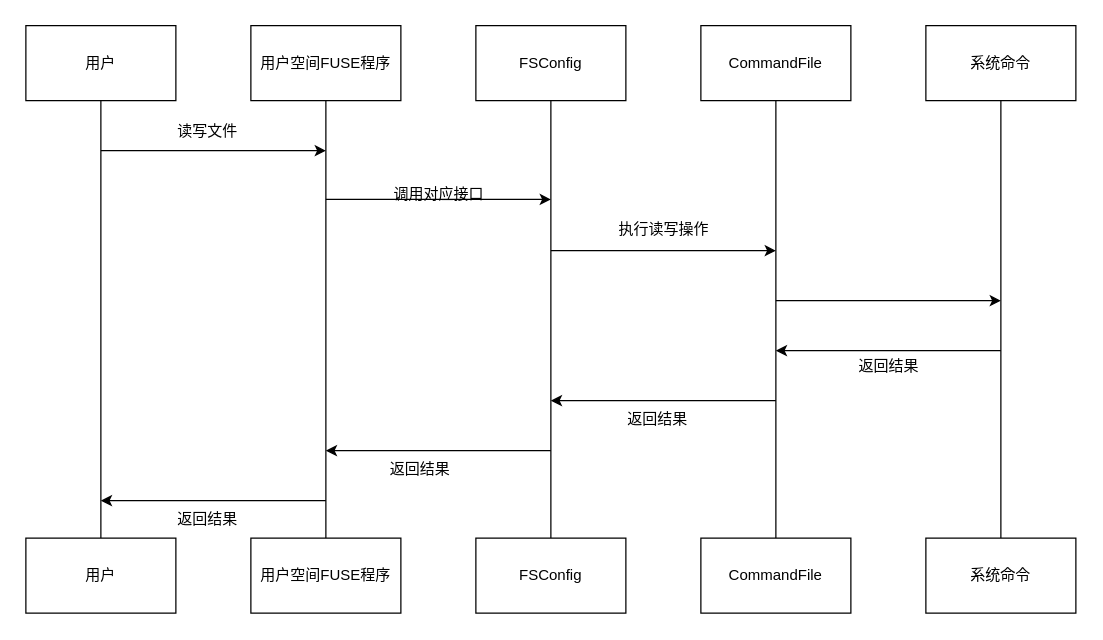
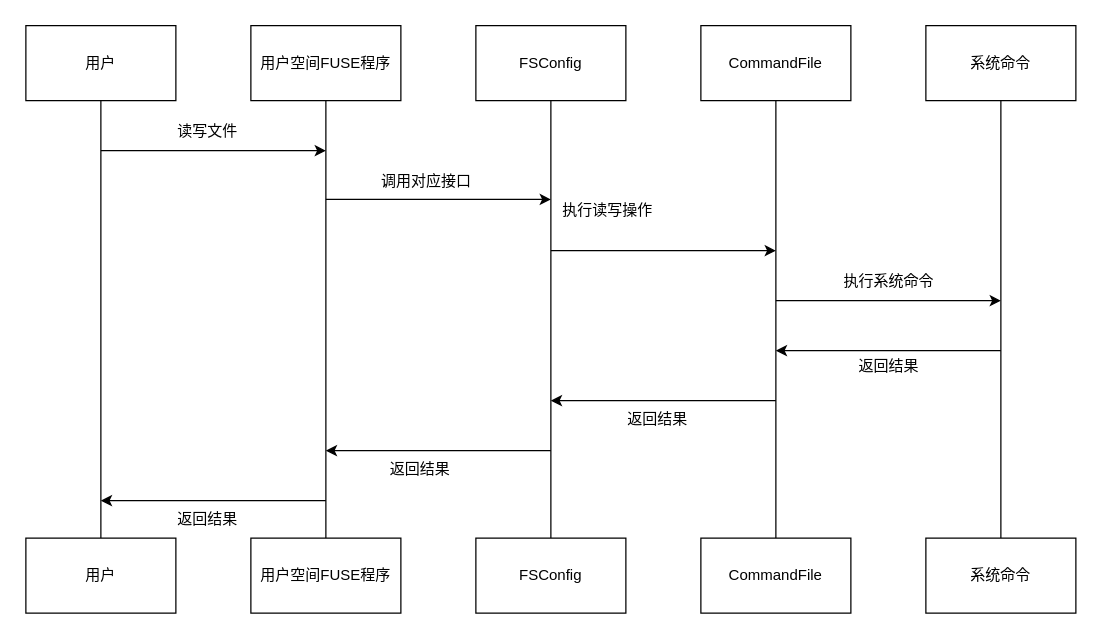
(438, 194) -> (426, 182)
(663, 229) -> (607, 211)
none -> (888, 282)
